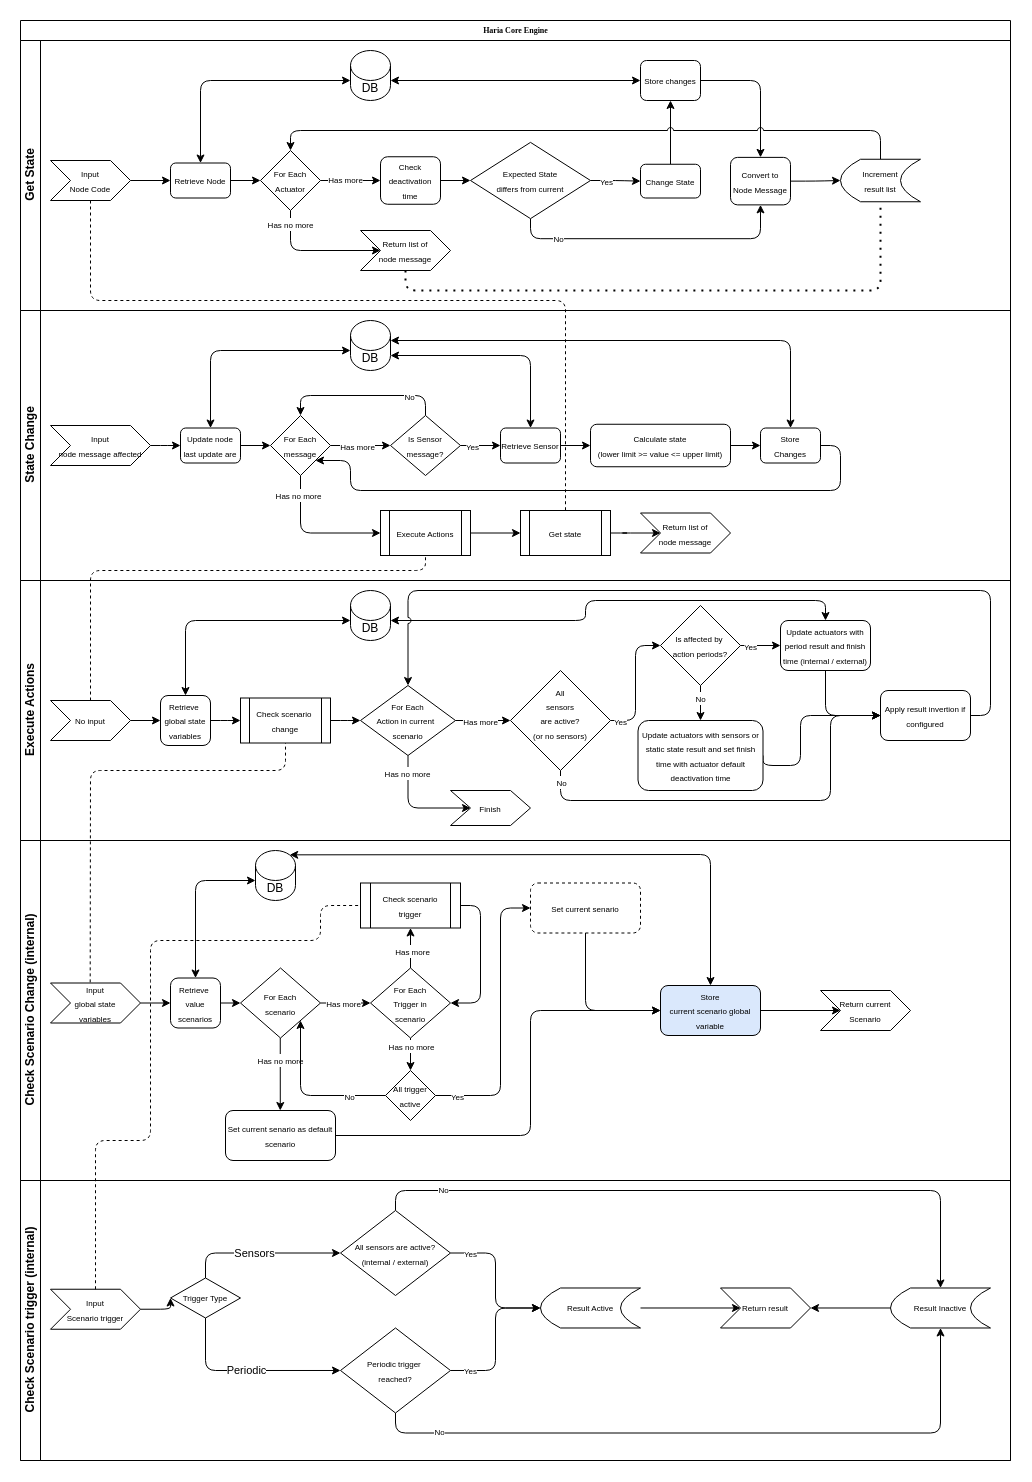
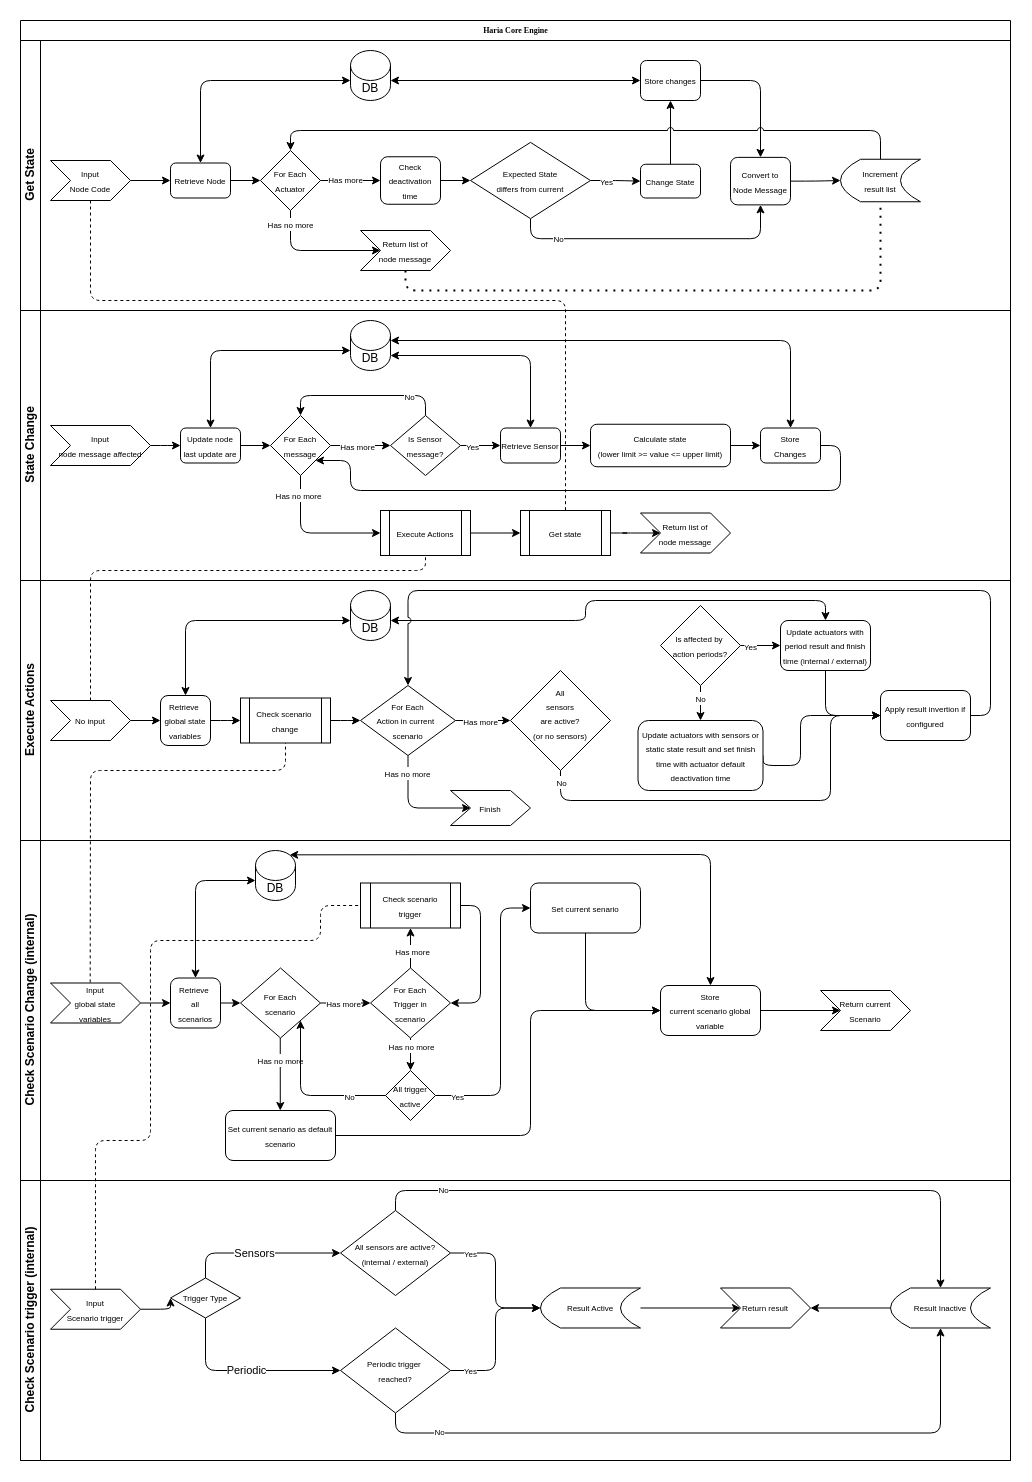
(636, 687) -> none
(586, 908) -> (586, 908)
(196, 1004) -> (196, 1004)
(711, 1011) -> (711, 1011)
